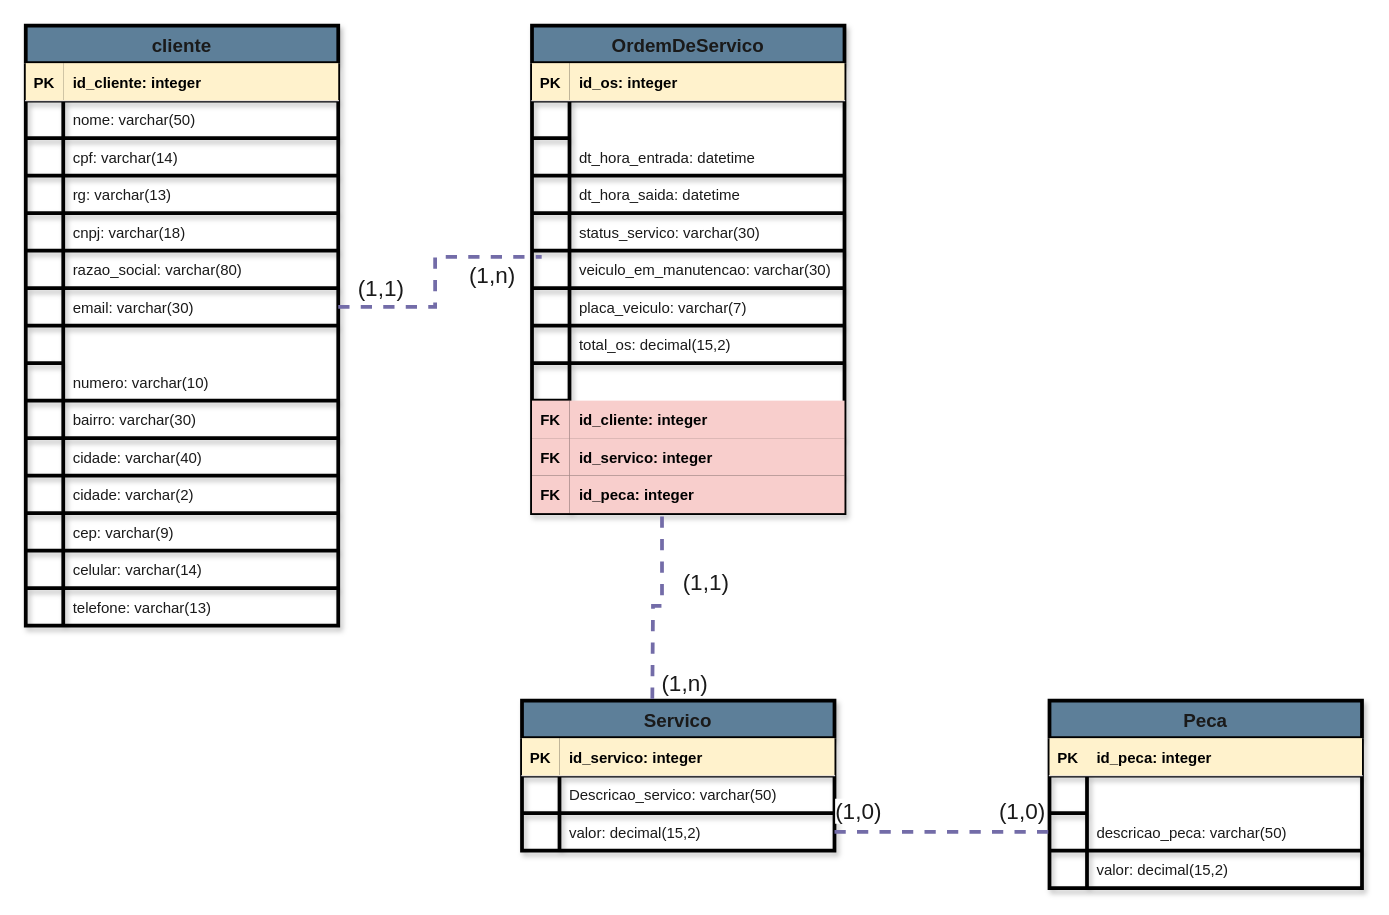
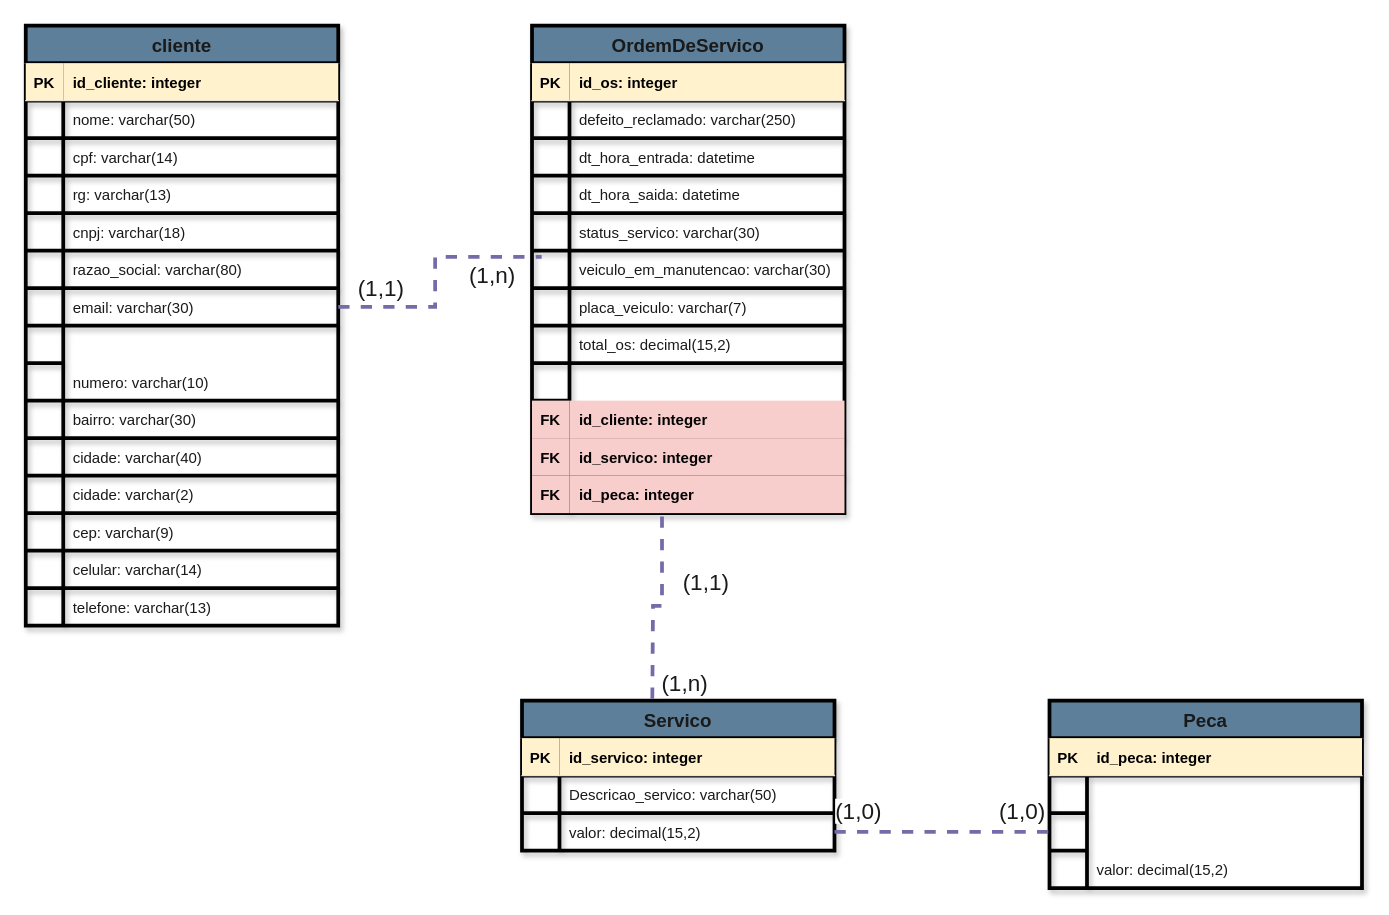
none -> (707, 119)
(1224, 832) -> none
